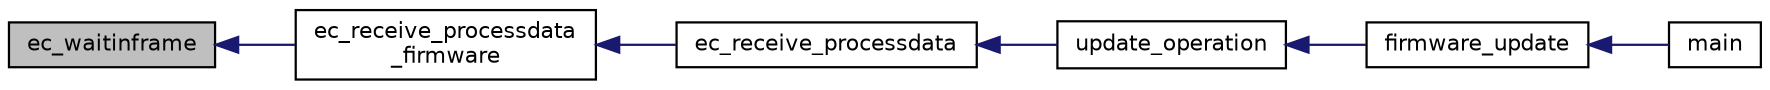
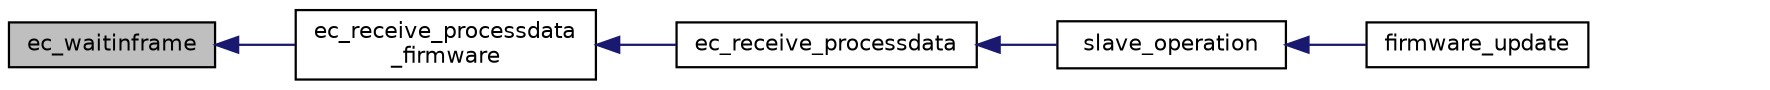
(1172, 45) -> (1172, 45)
(1715, 45) -> none
